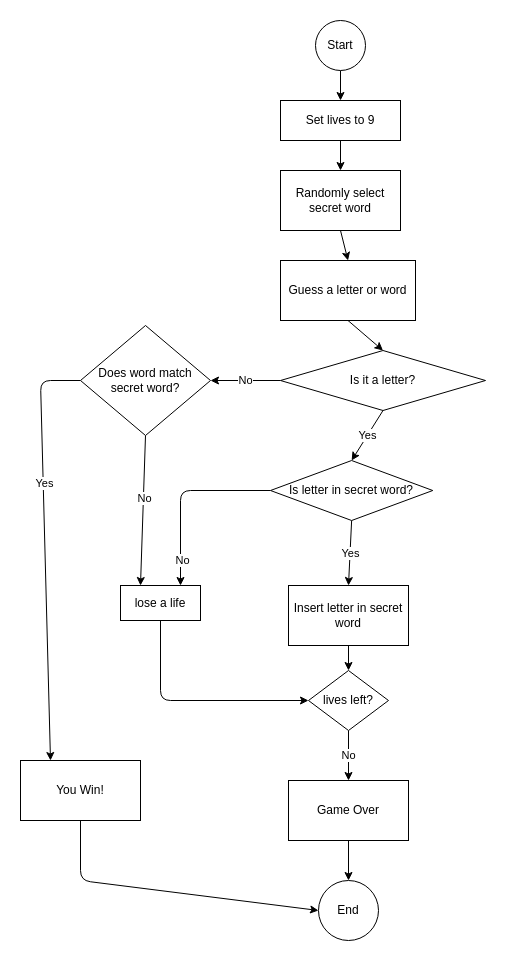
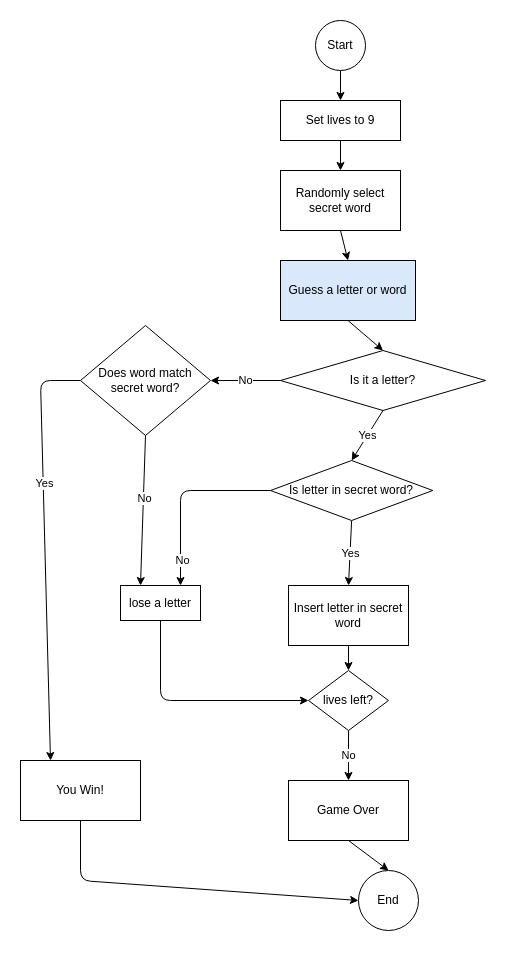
(348, 291) -> (348, 291)
(161, 604) -> (161, 604)
(349, 911) -> (389, 901)
